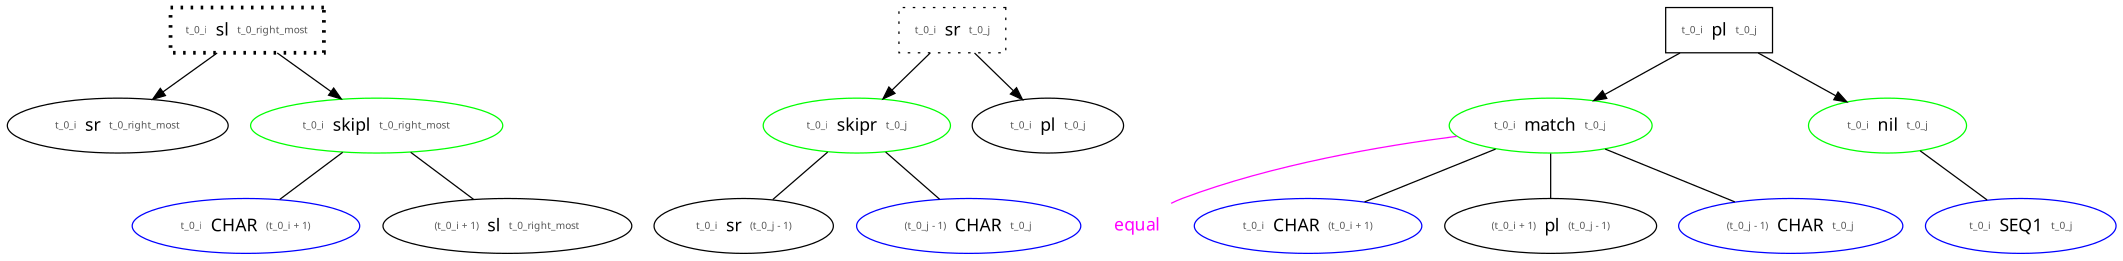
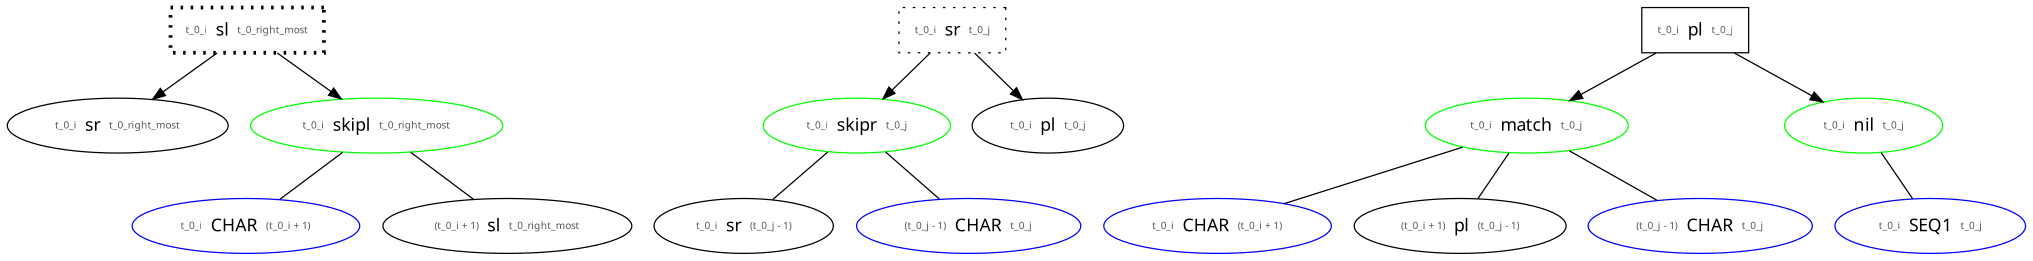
(1137, 226) -> none
